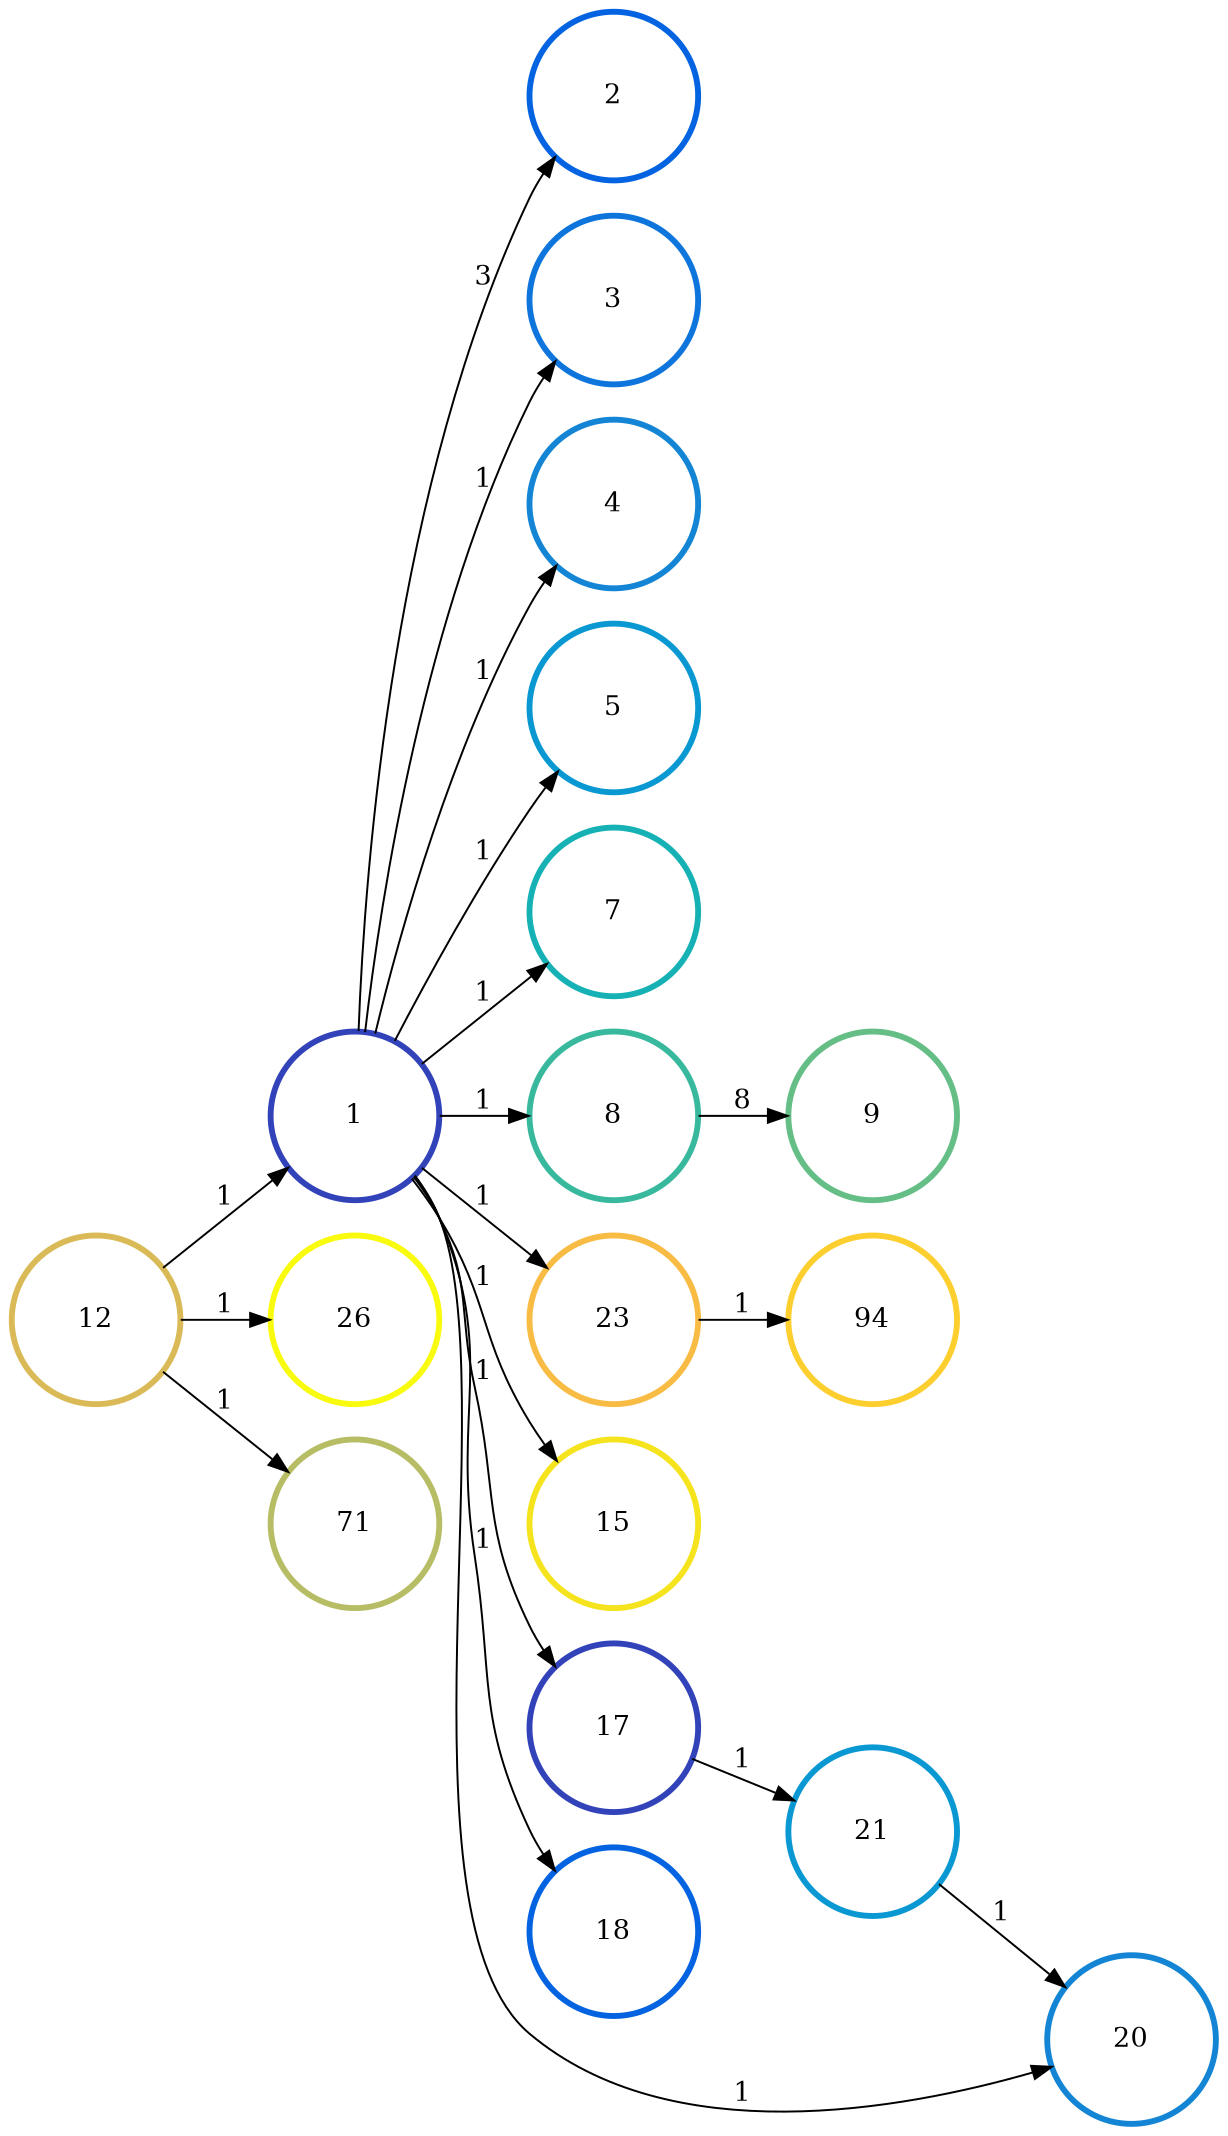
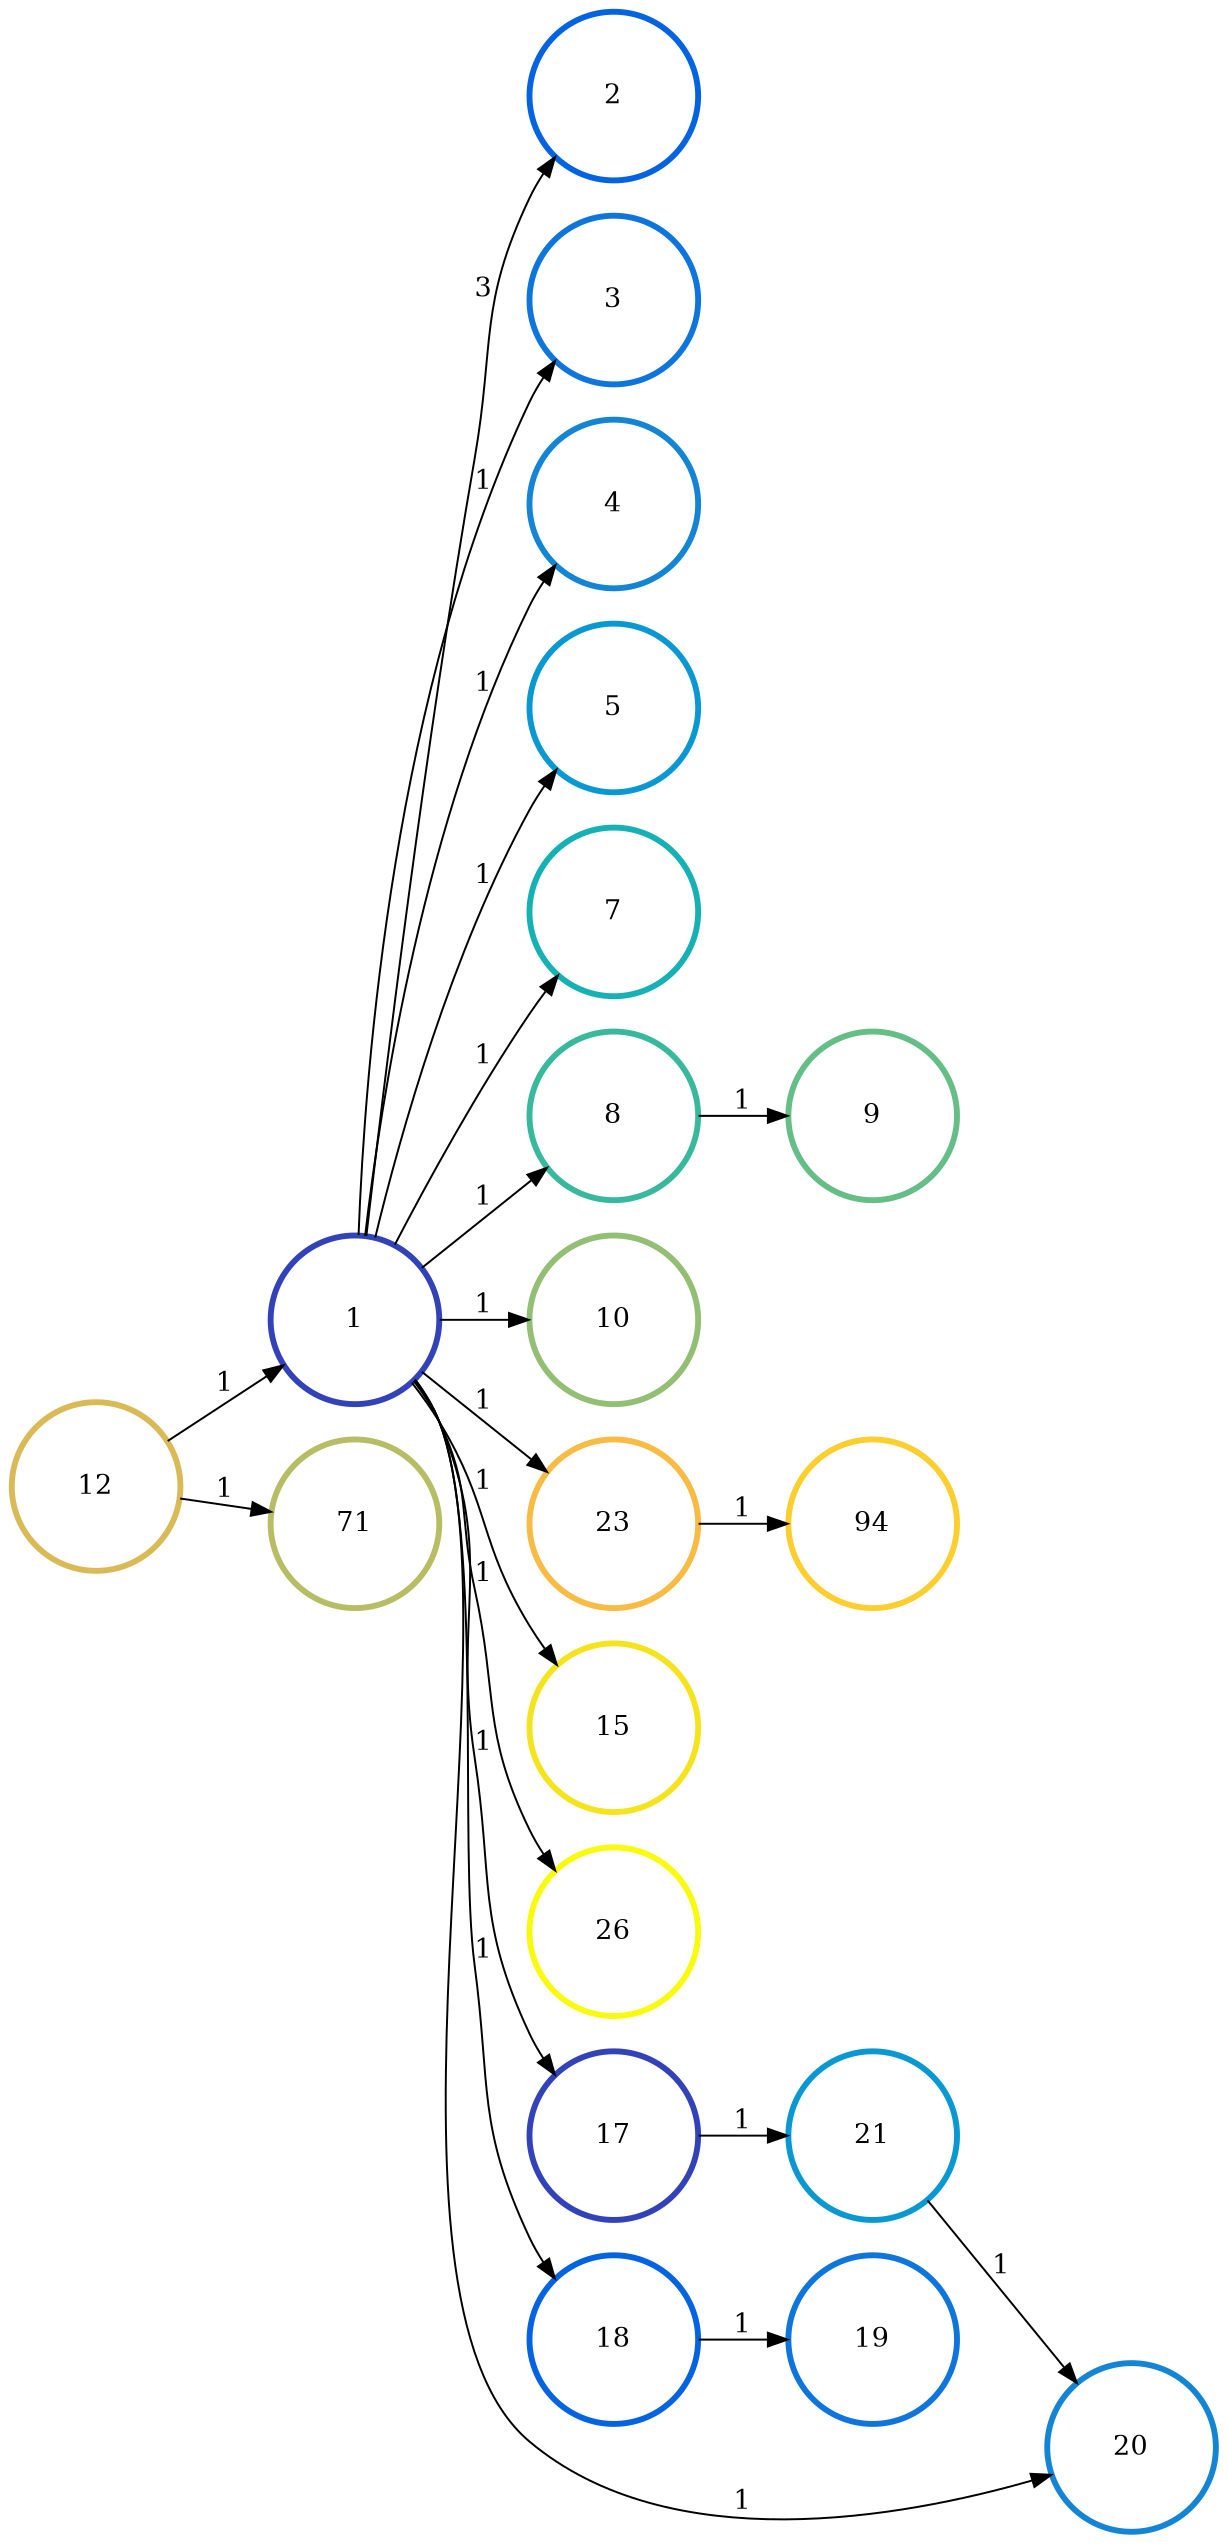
(743, 1101) -> (743, 1101)
(215, 1320) -> (482, 1629)
none -> (614, 1320)
none -> (873, 2340)
